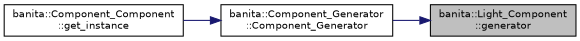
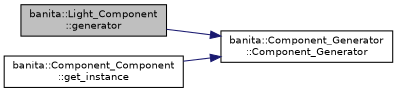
(406, 20) -> (188, 32)
